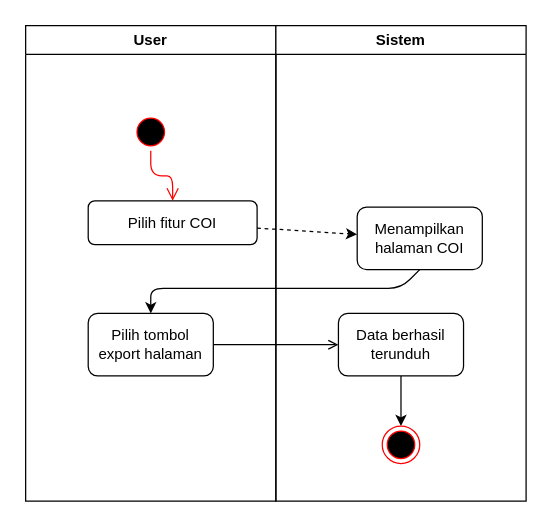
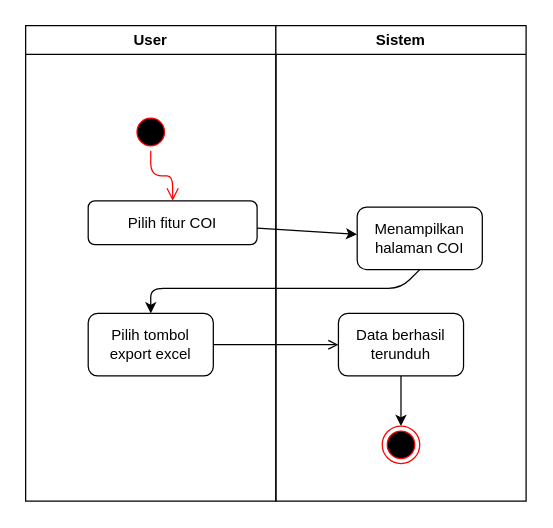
(303, 231) -> (303, 231)
(151, 344) -> (151, 344)
